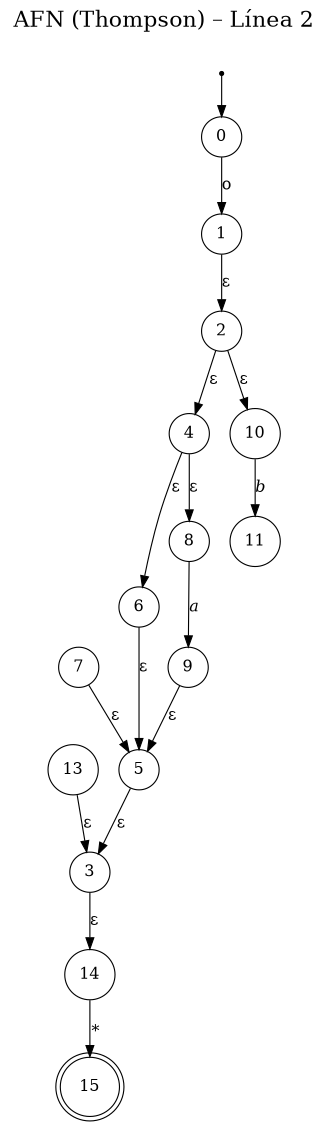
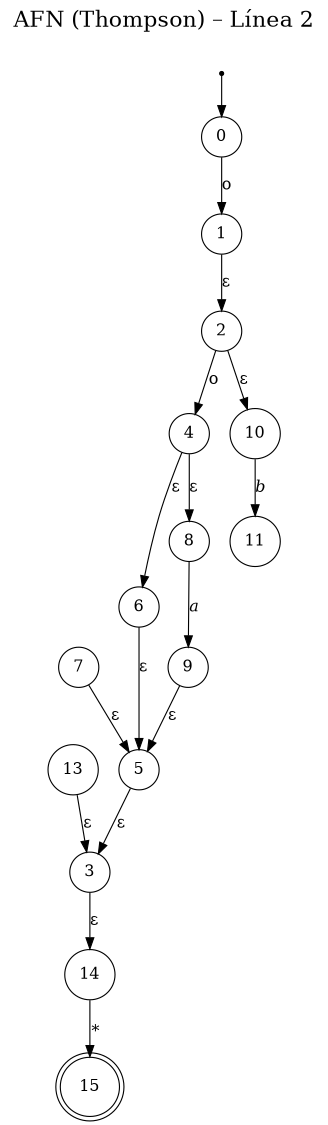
(214, 380) -> (214, 380)
